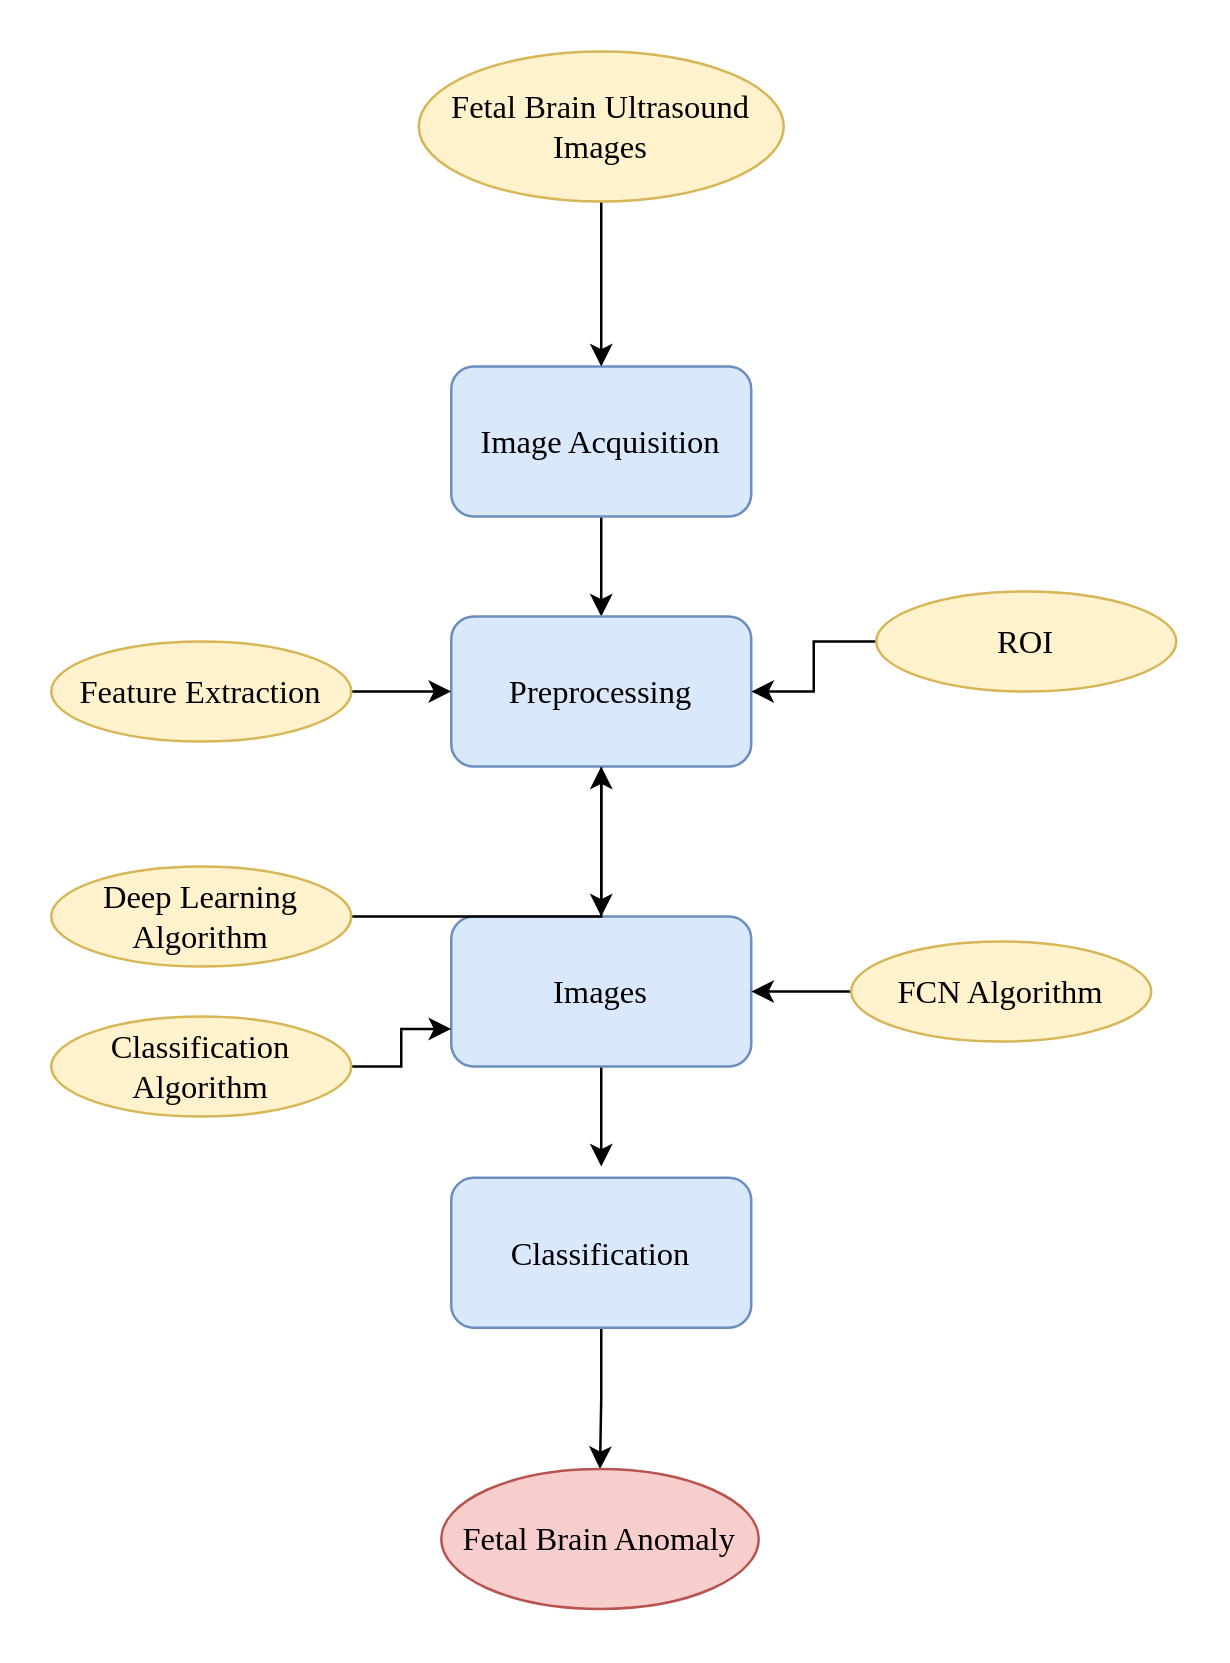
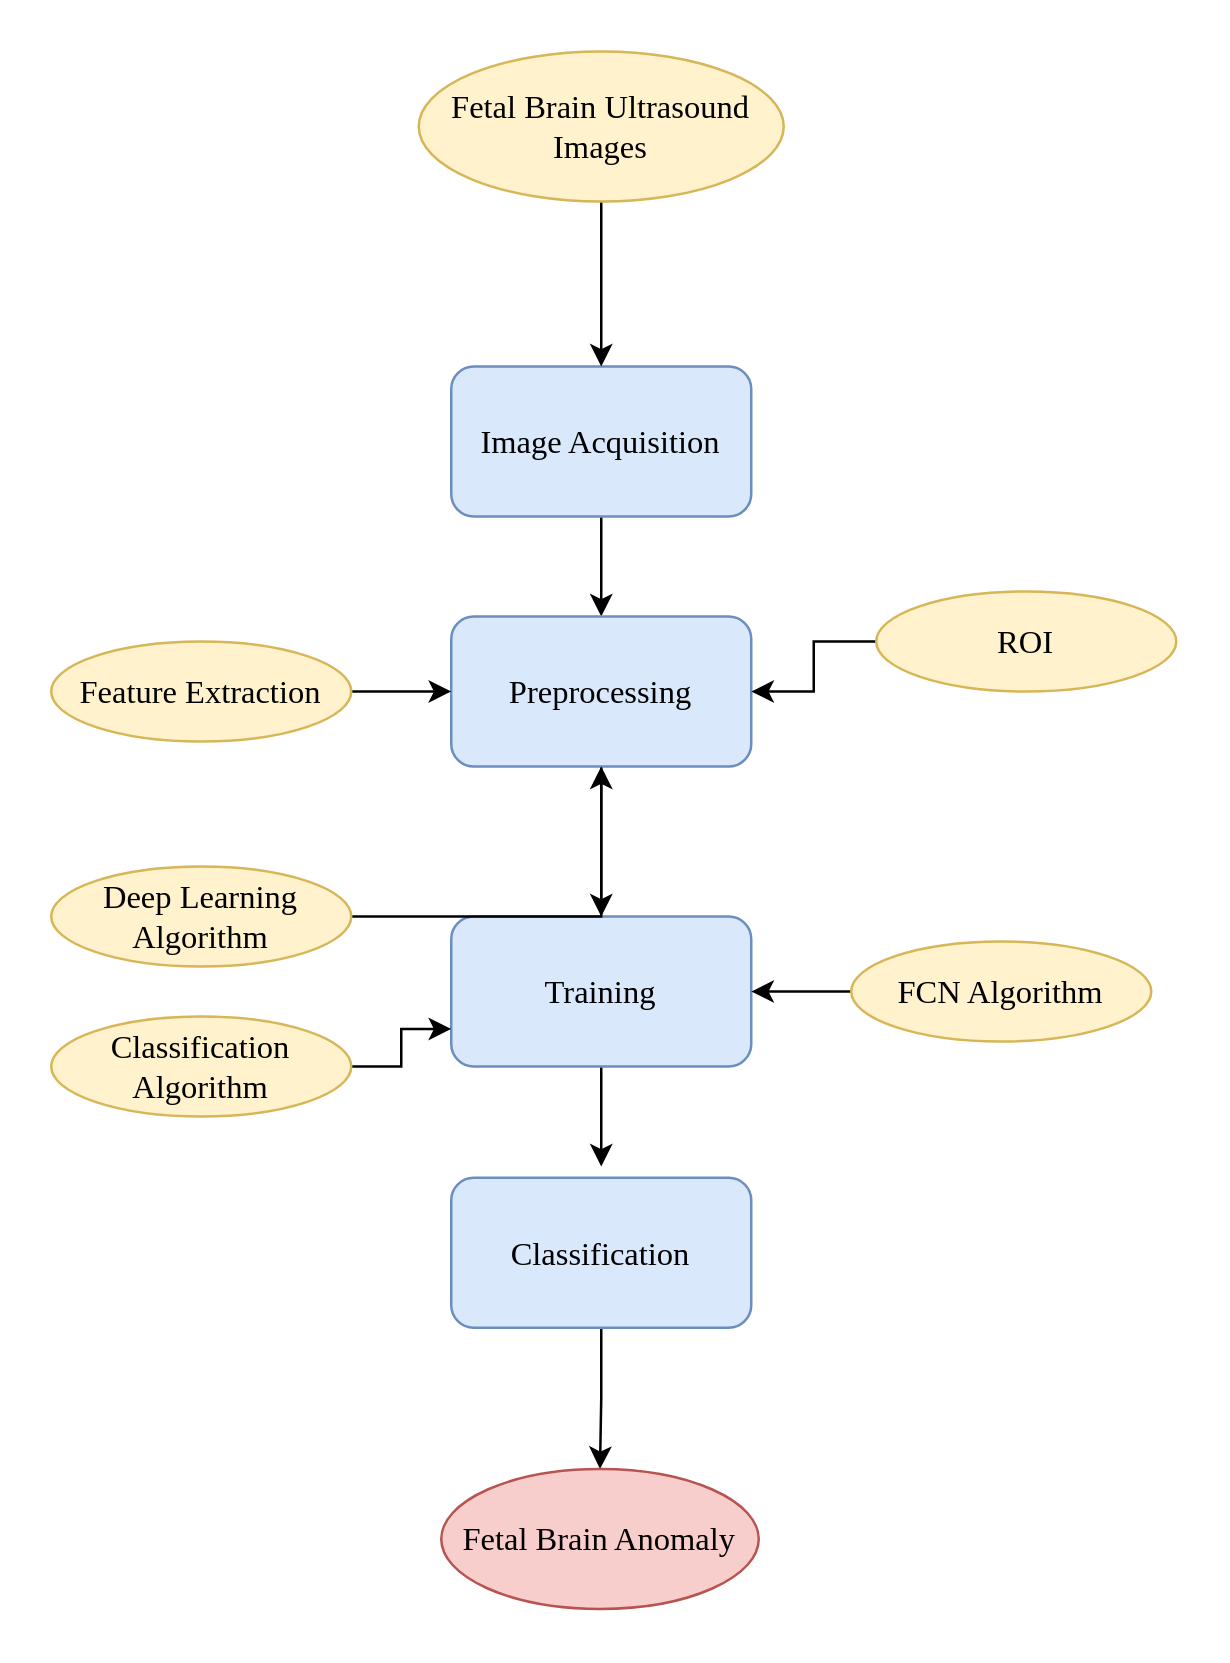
(601, 991) -> (601, 991)
